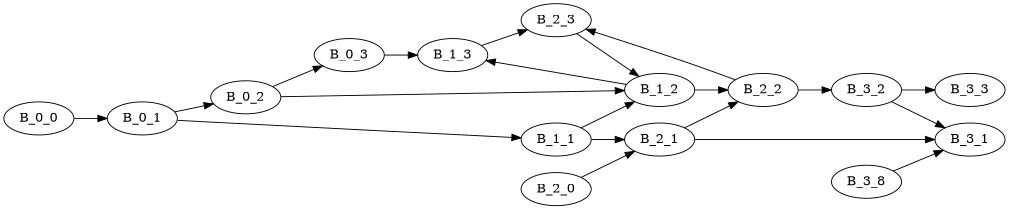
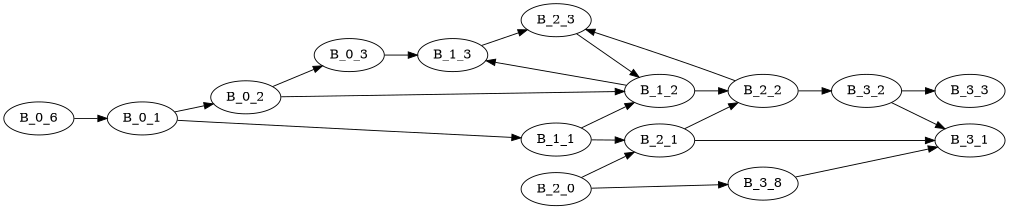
(39, 118) -> (39, 118)
none -> (655, 186)
